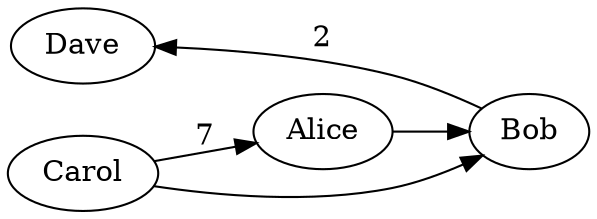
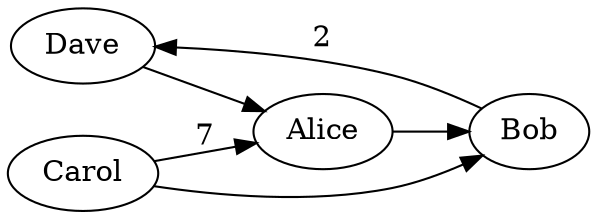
none -> (194, 85)
